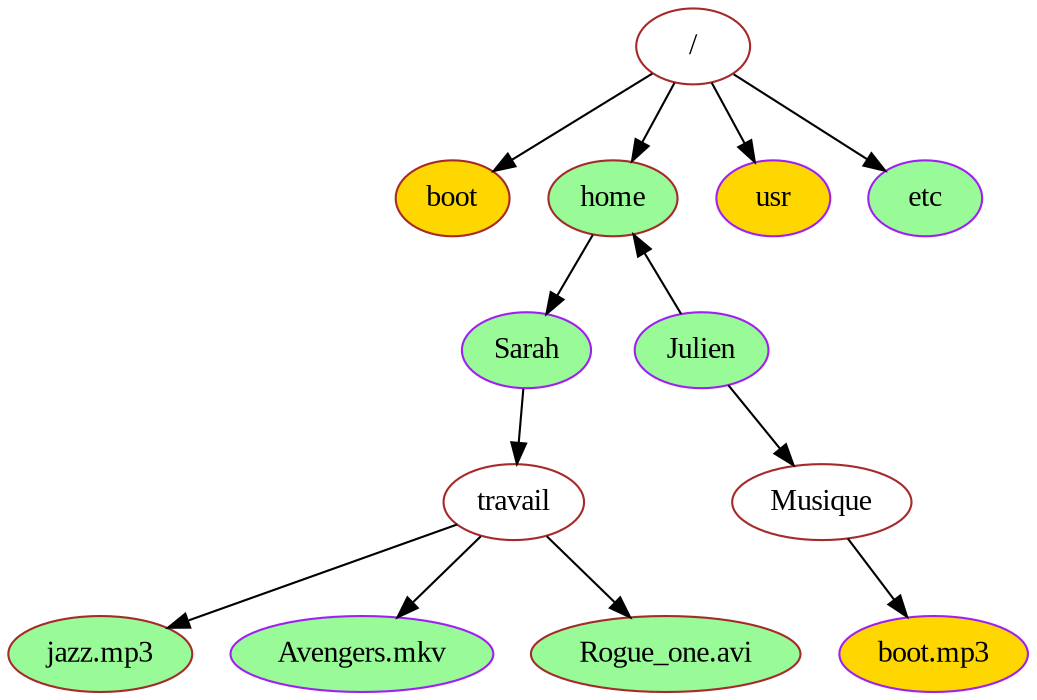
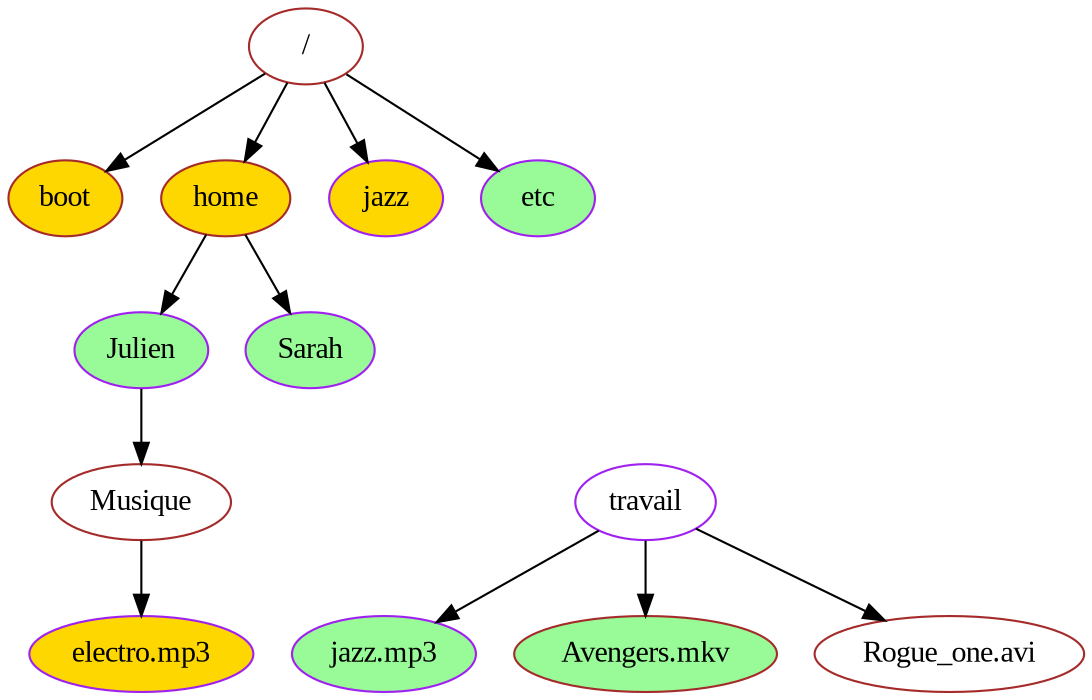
(613, 198) -> (226, 198)
(773, 198) -> (386, 198)
(663, 284) -> (189, 264)
(521, 416) -> none
(514, 502) -> (646, 502)
(100, 654) -> (384, 654)
(362, 654) -> (646, 654)
(666, 654) -> (949, 654)
(934, 654) -> (141, 654)
